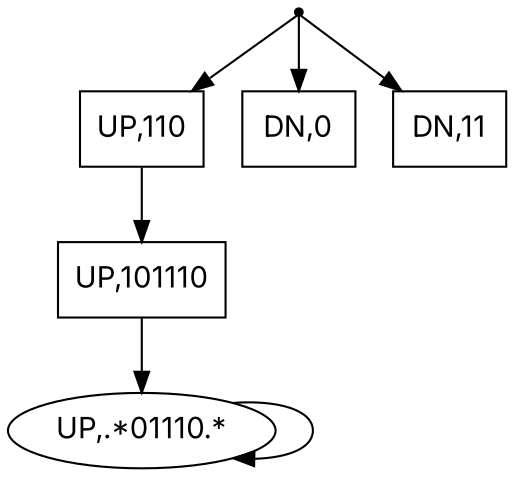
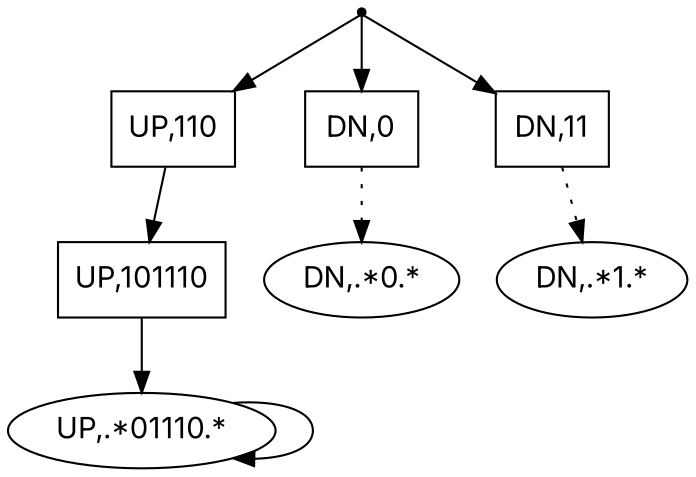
none -> (362, 280)
none -> (592, 280)
